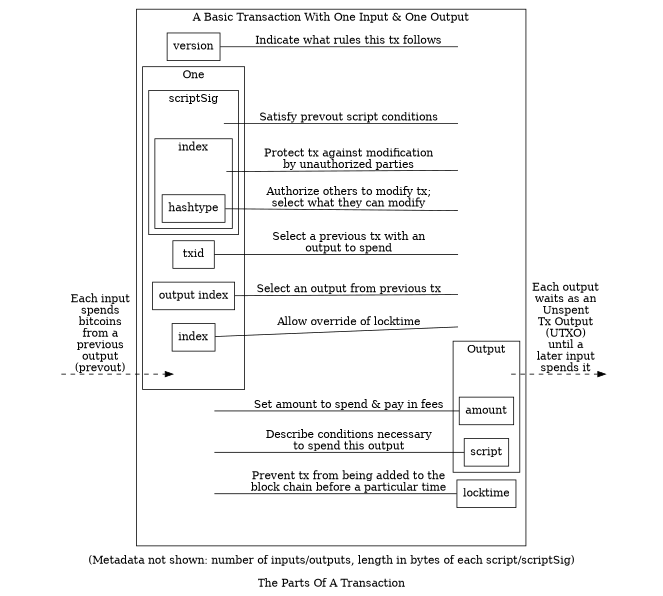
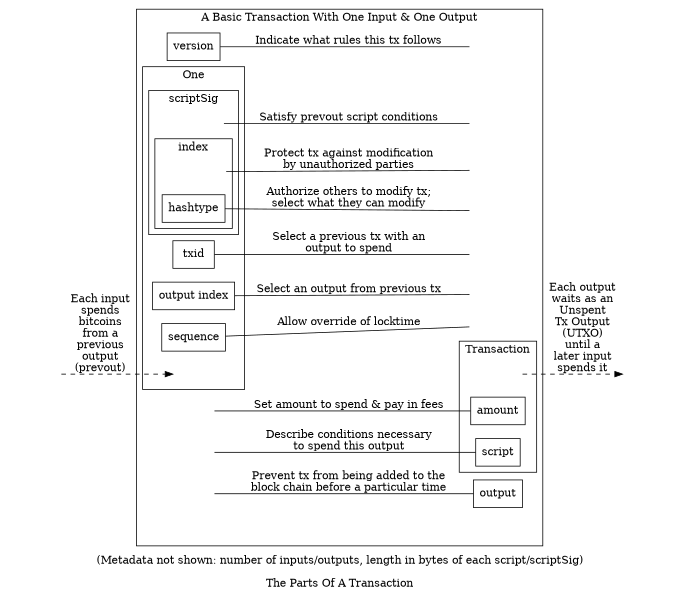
(194, 337) -> (194, 337)
(486, 350) -> (498, 350)
(486, 494) -> (498, 494)
